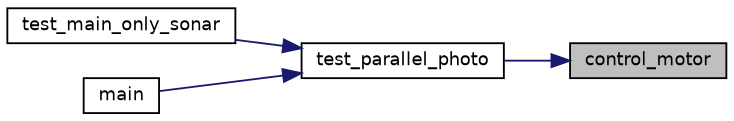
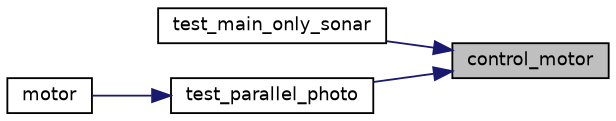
(259, 43) -> (410, 44)
(121, 96) -> (50, 96)
